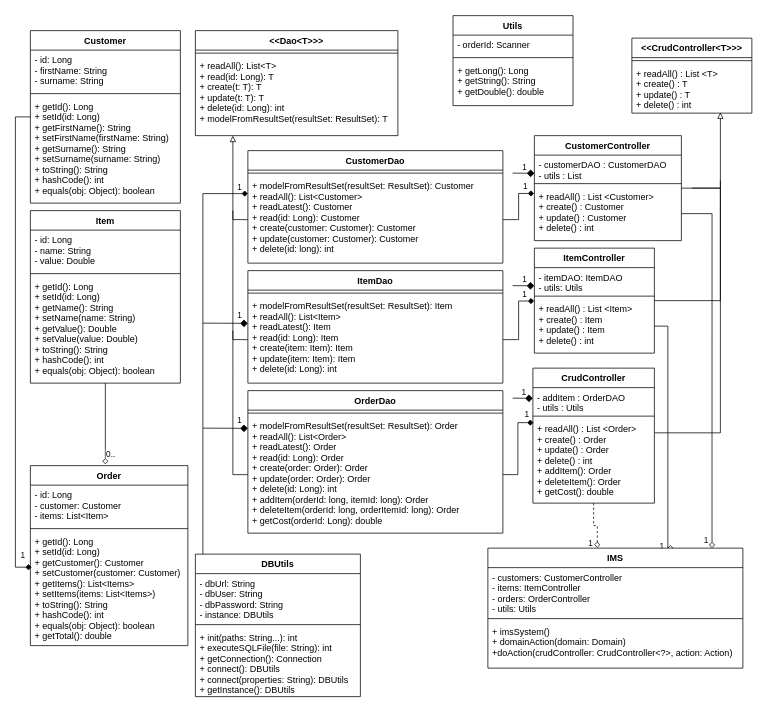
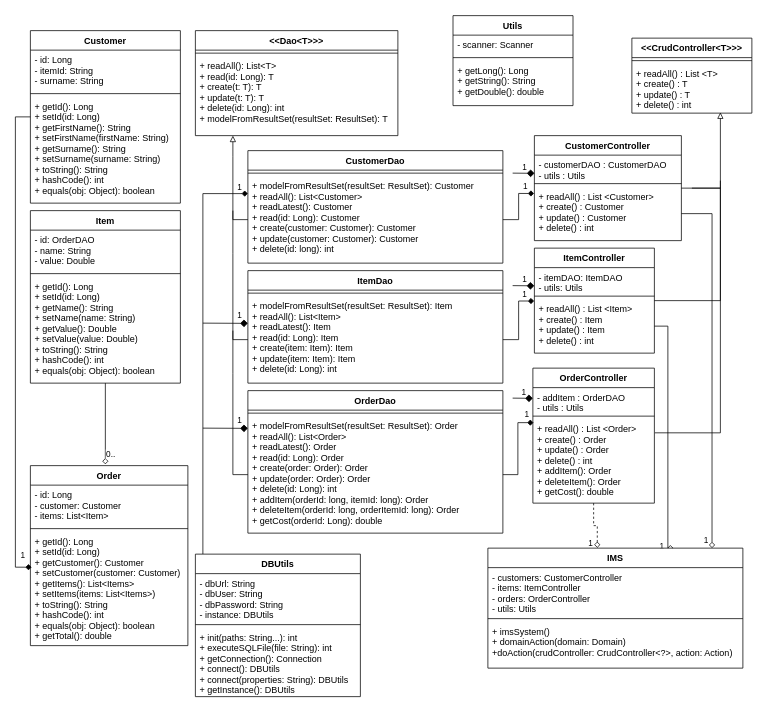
(499, 45) -> (499, 45)
(55, 60) -> (55, 60)
(602, 165) -> (602, 165)
(55, 240) -> (65, 240)
(593, 378) -> (593, 378)
